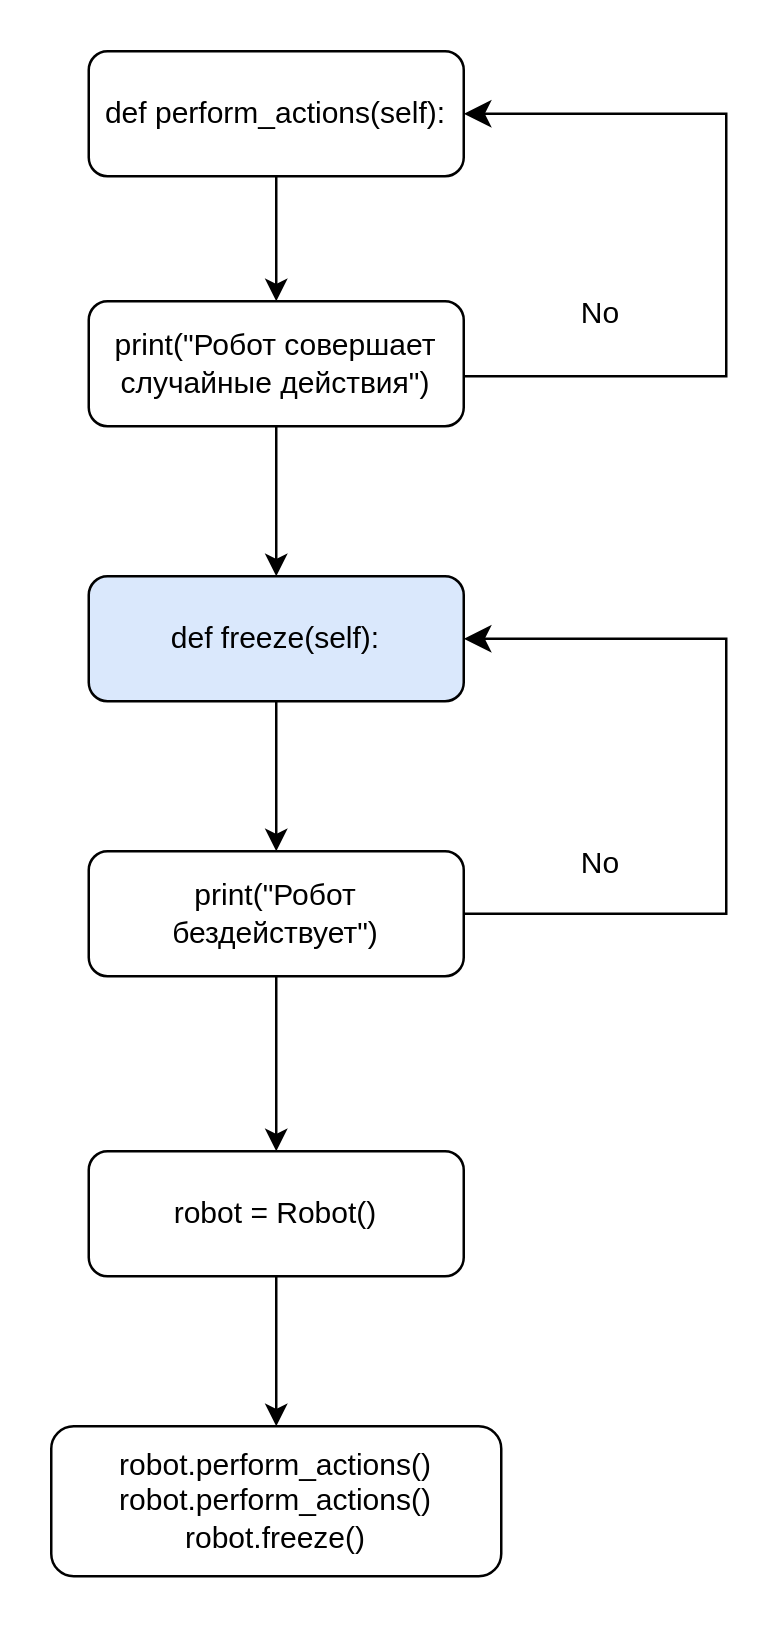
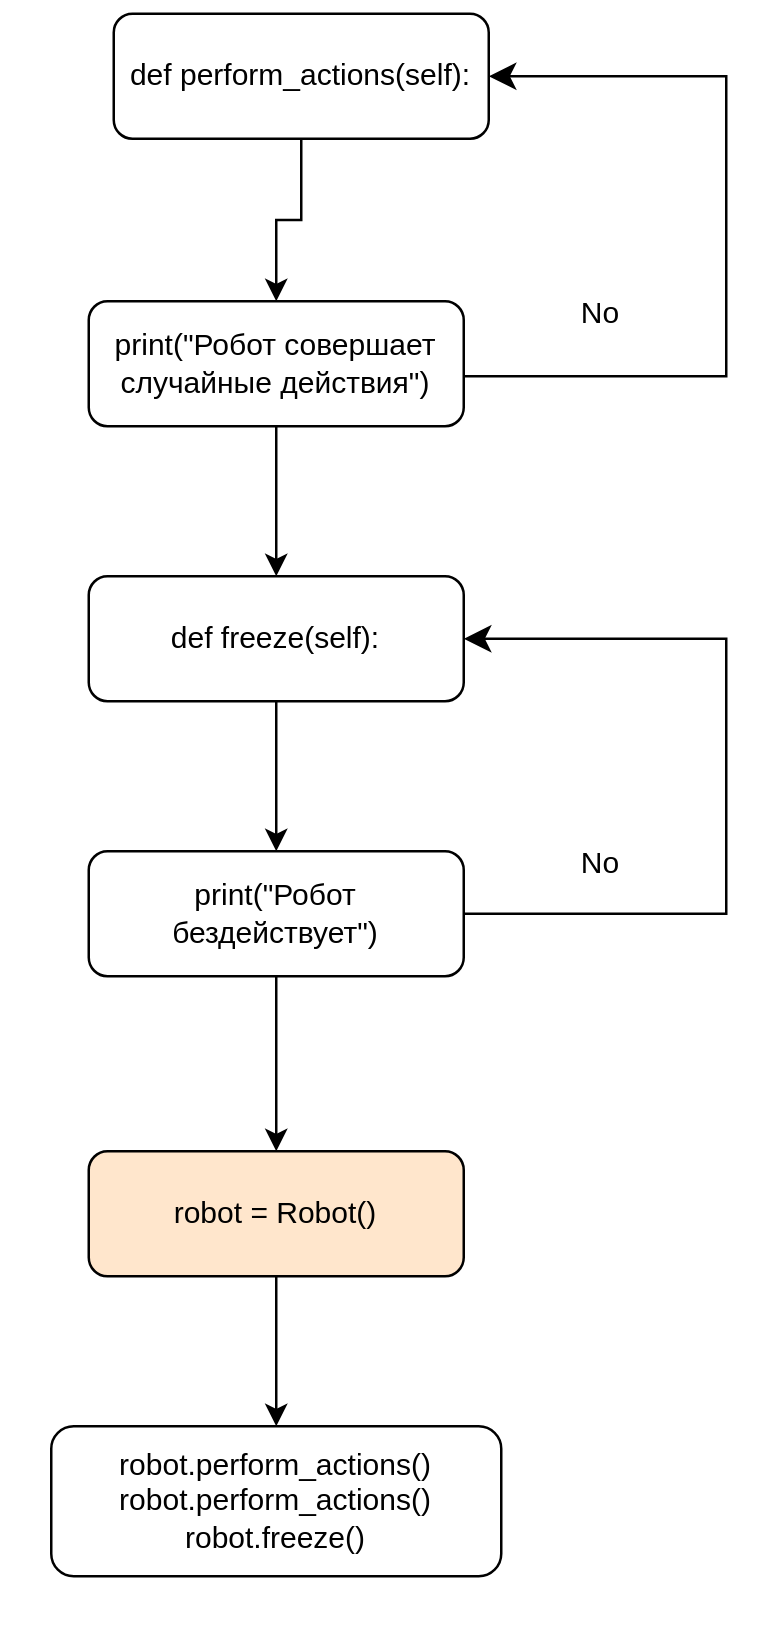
(276, 114) -> (301, 76)
(276, 639) -> (276, 639)
(276, 1214) -> (276, 1214)
